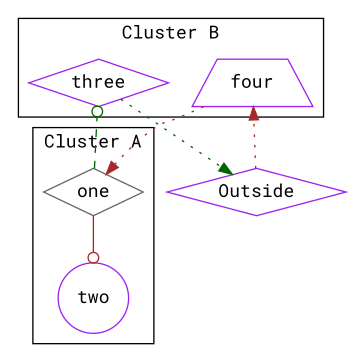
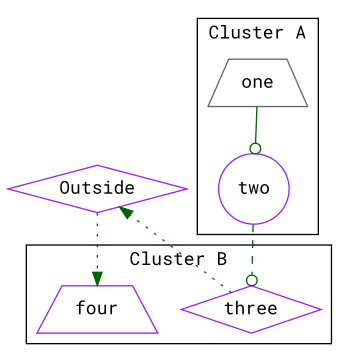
(144, 136) -> none
(96, 143) -> (252, 253)
(255, 144) -> (97, 237)
(93, 192) -> (258, 83)
(93, 234) -> (256, 125)
